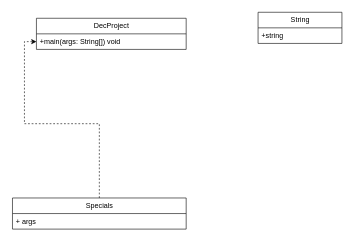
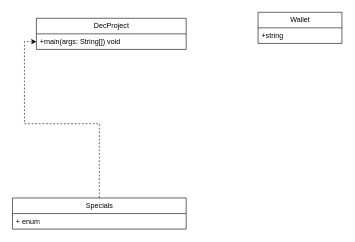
(301, 20) -> (301, 20)
(27, 222) -> (27, 222)
